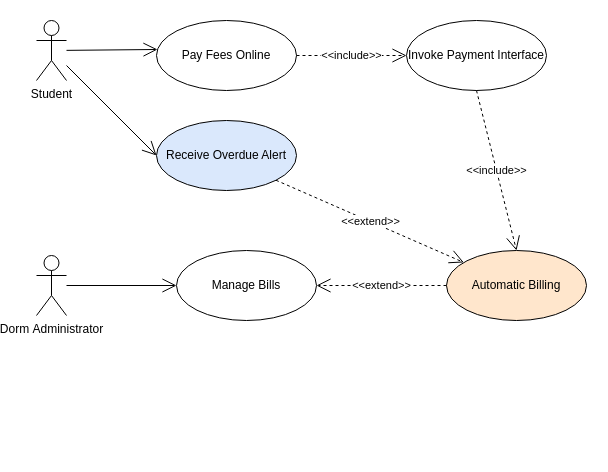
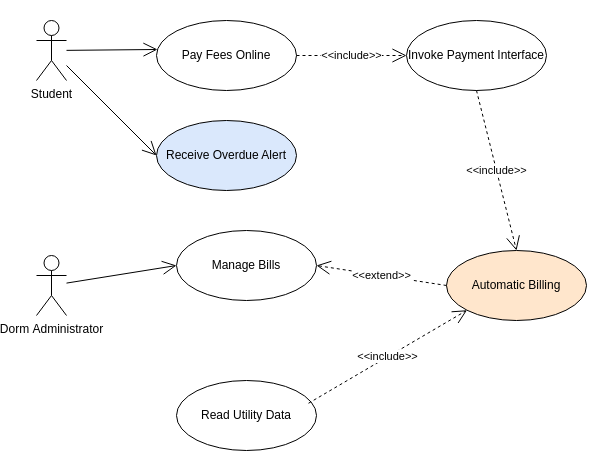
(369, 221) -> none
(247, 286) -> (247, 266)
none -> (386, 358)
none -> (247, 416)
